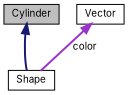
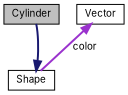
(25, 52) -> (38, 42)
